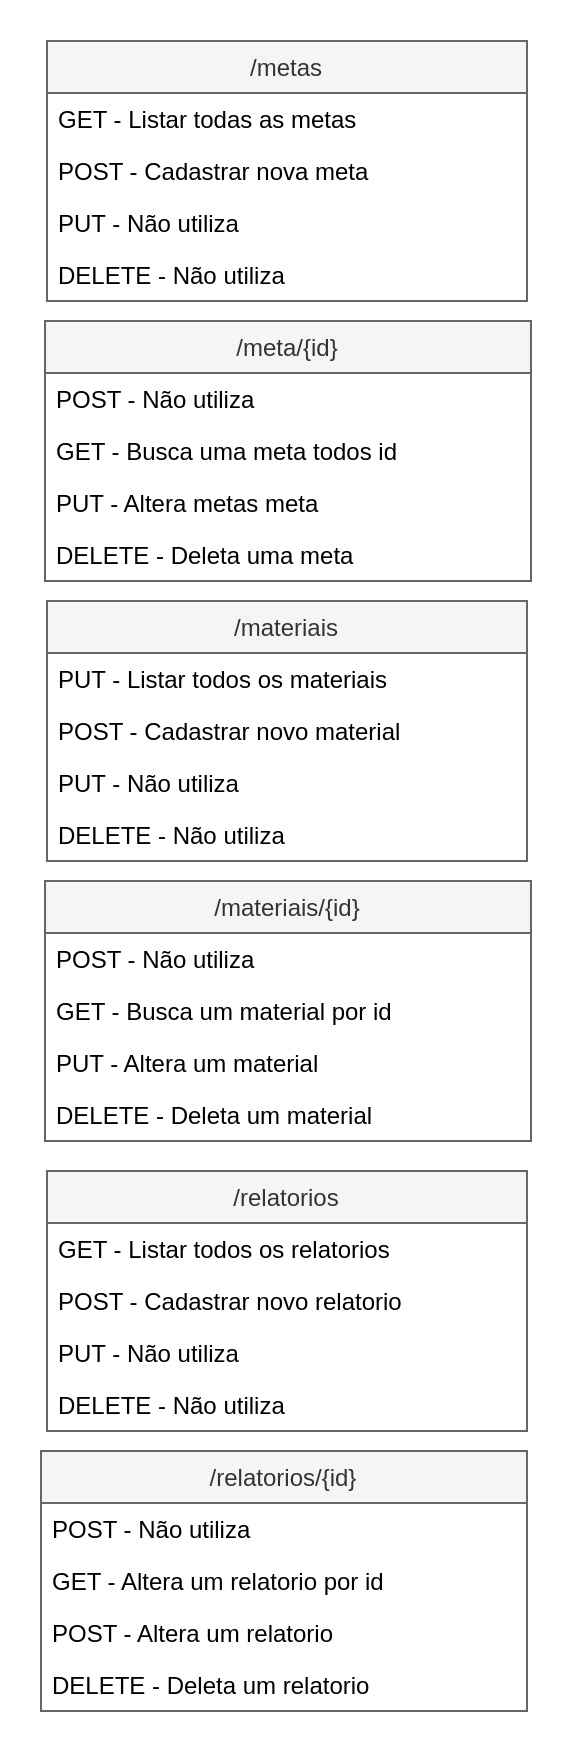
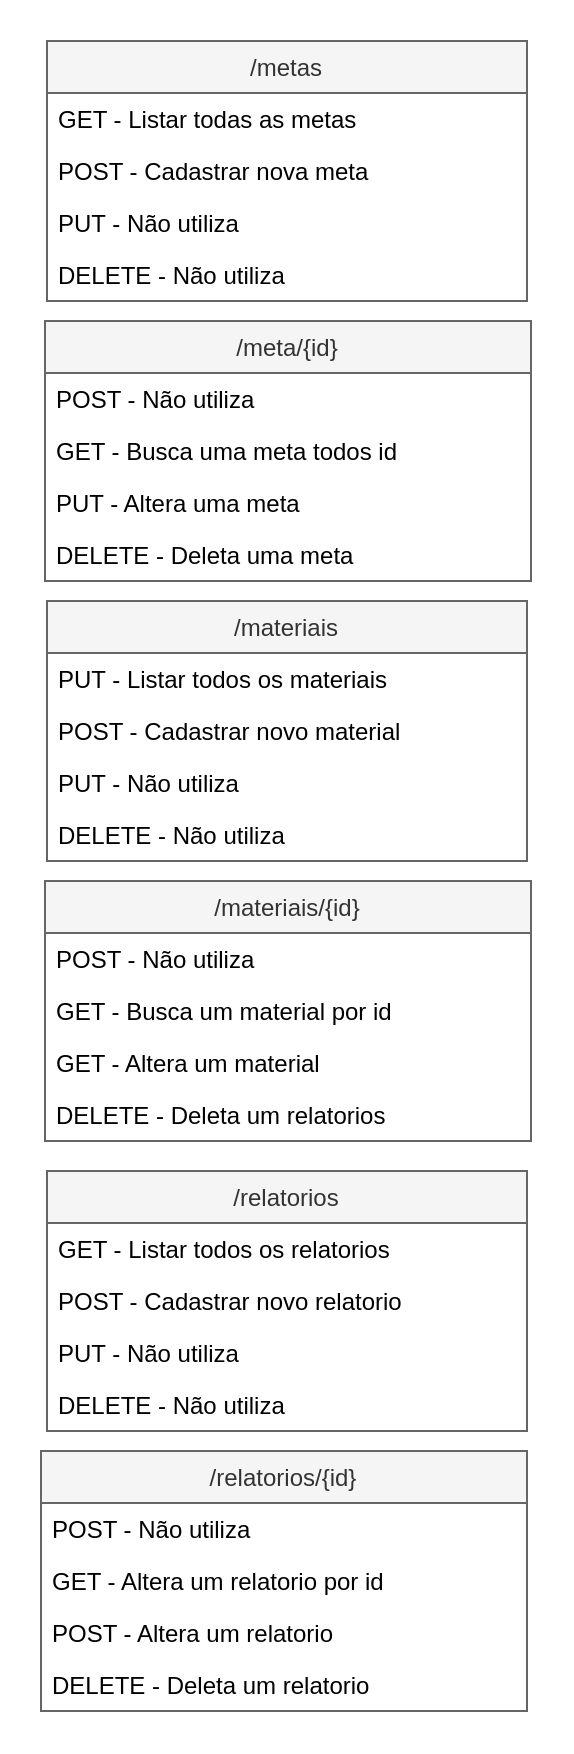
(195, 504) -> (182, 504)
(195, 1064) -> (195, 1064)
(216, 1116) -> (229, 1116)
